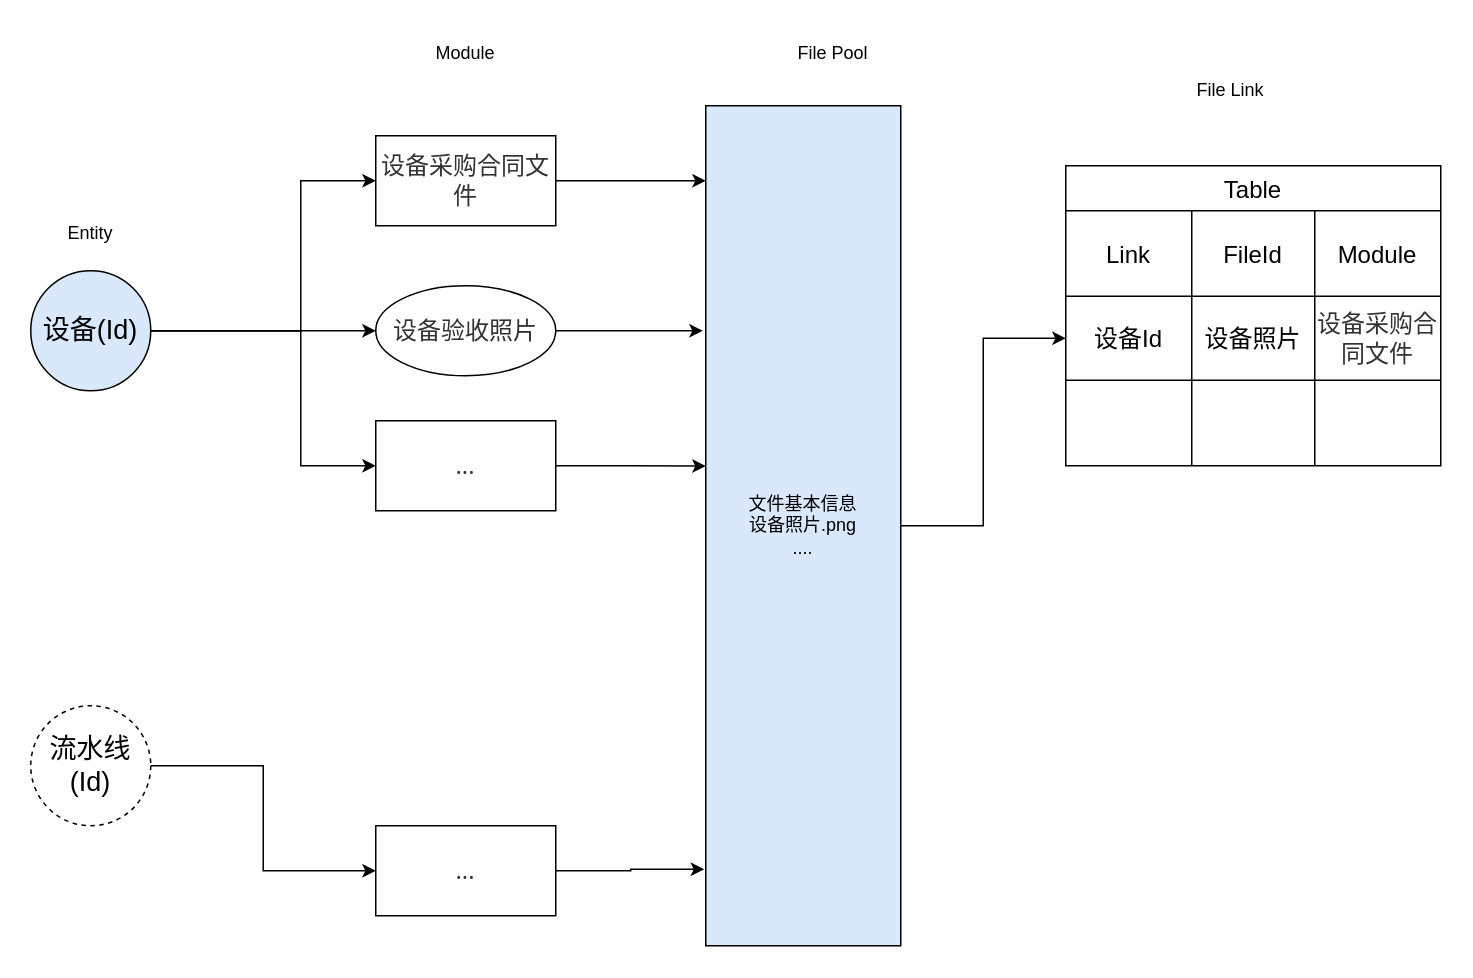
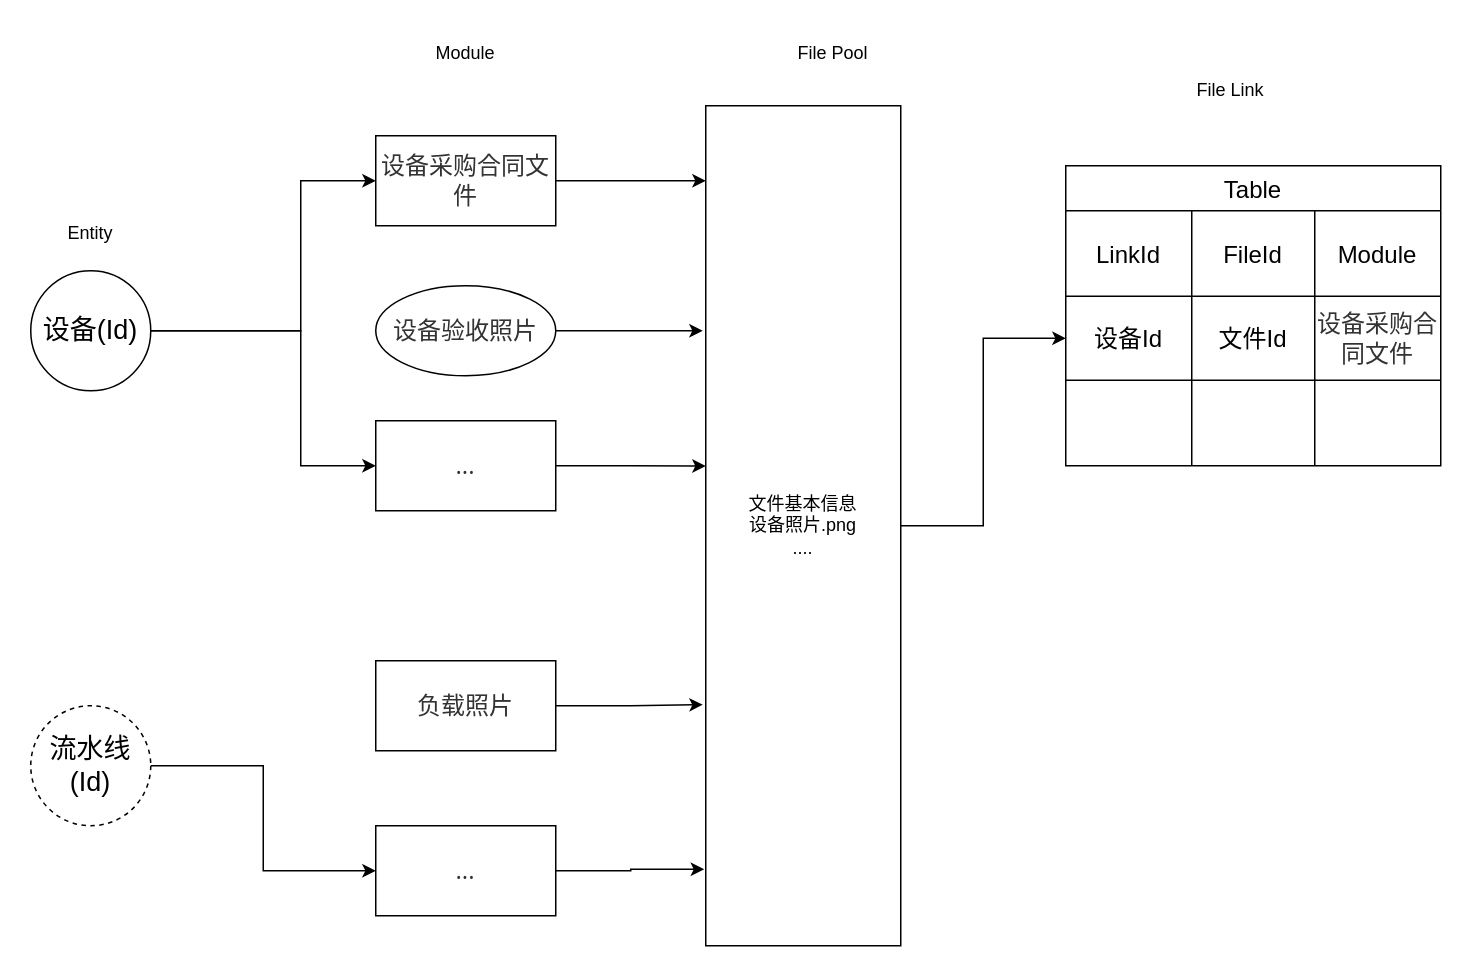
(1129, 254) -> (1129, 254)
(91, 331) -> (91, 331)
(334, 331) -> none
(1253, 338) -> (1253, 338)
(803, 526) -> (803, 526)
none -> (466, 706)
none -> (624, 706)
